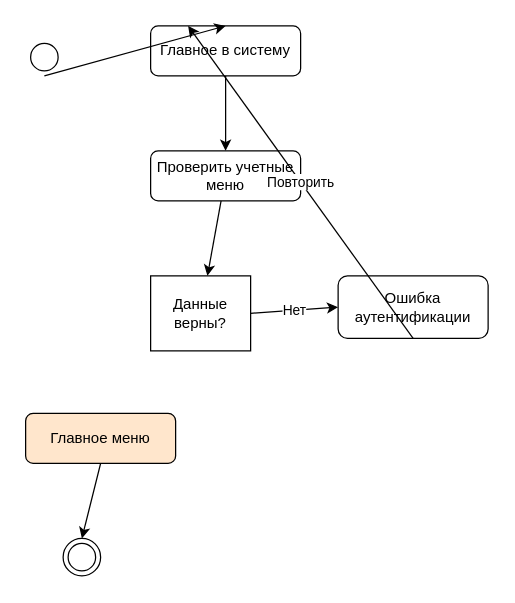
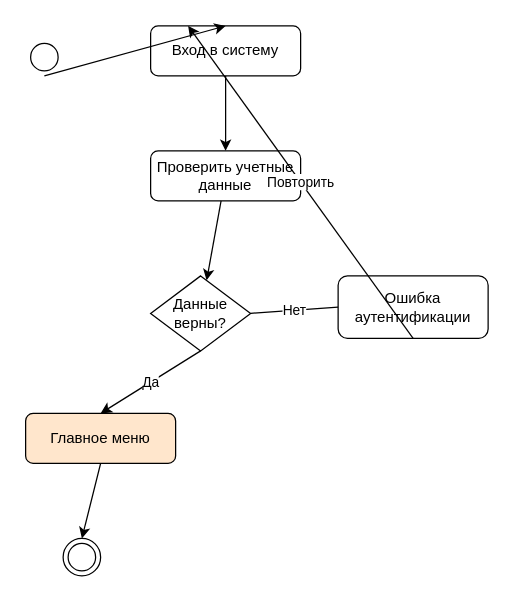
(226, 51) -> (226, 51)
(226, 176) -> (226, 176)
(328, 308) -> (331, 307)
(201, 313) -> (201, 313)
none -> (154, 380)
